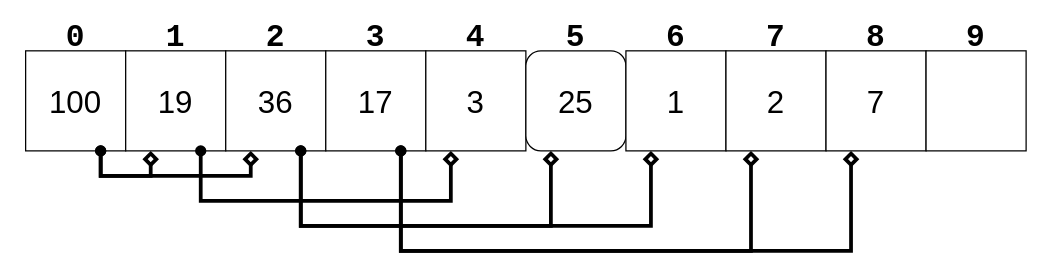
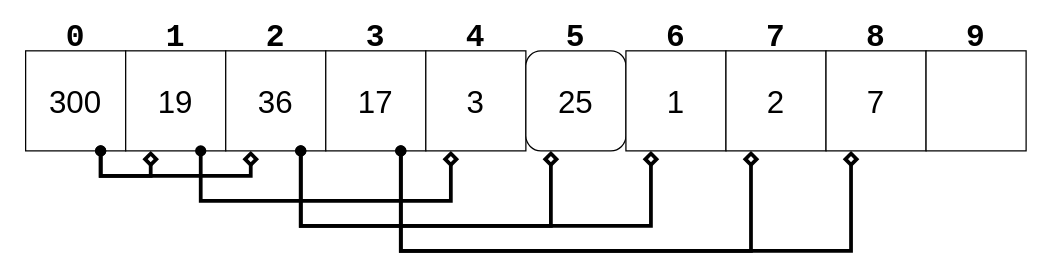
(76, 101) -> (76, 101)
